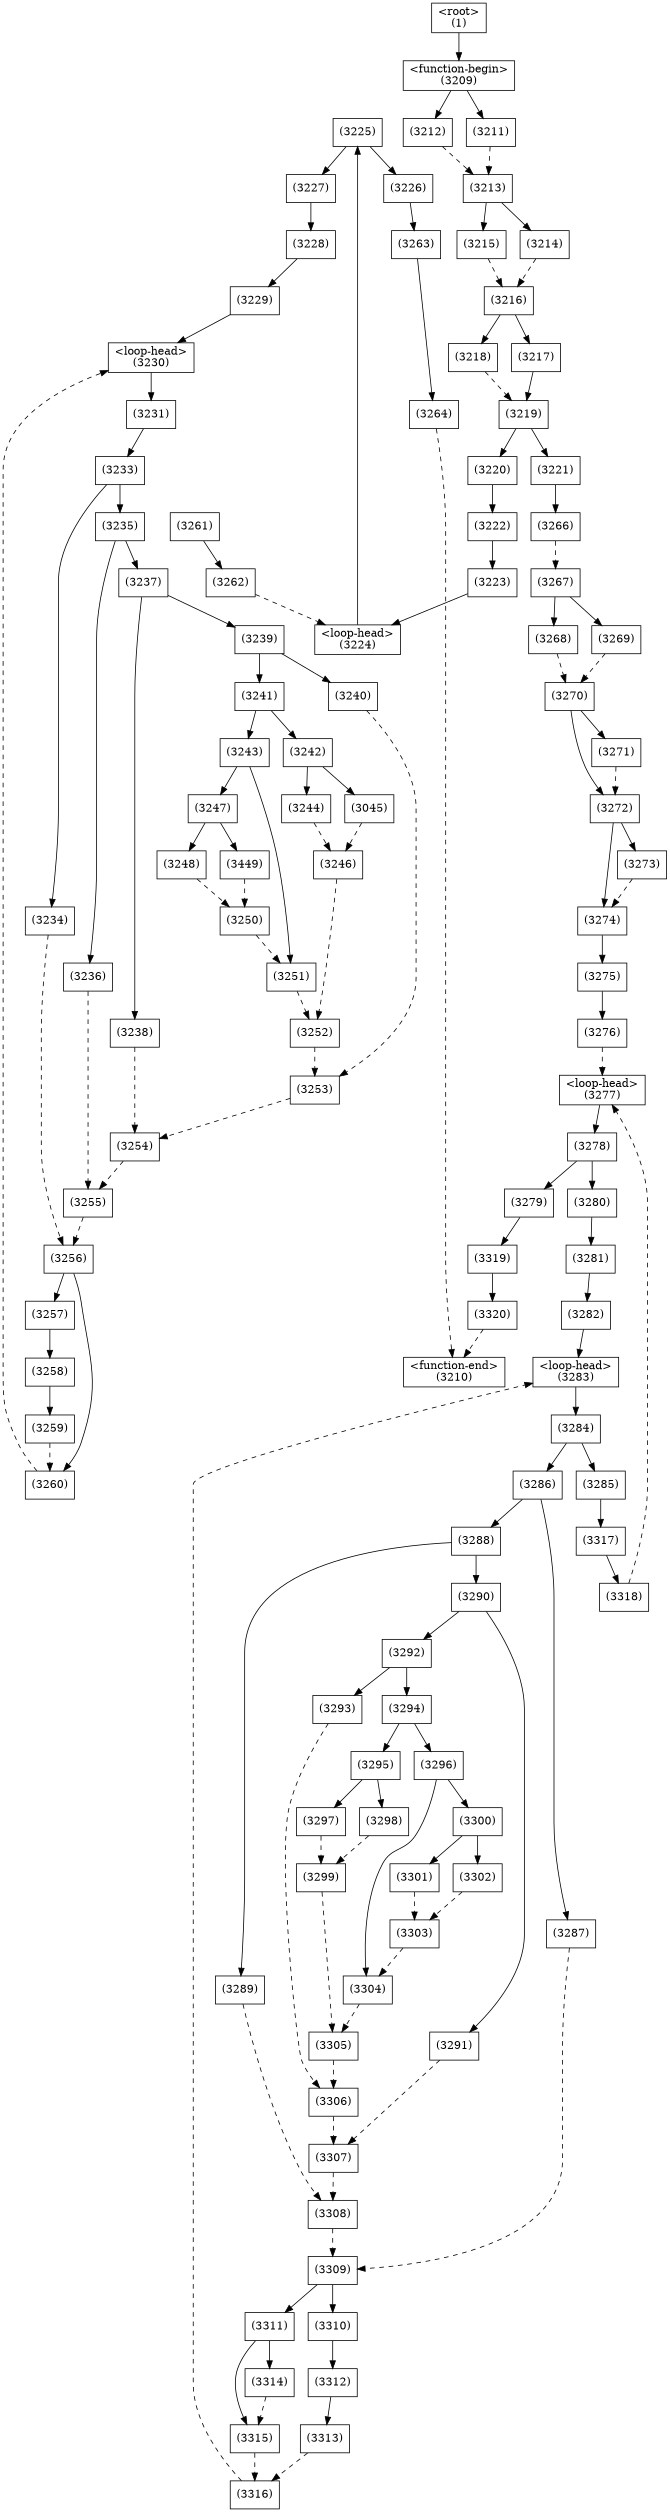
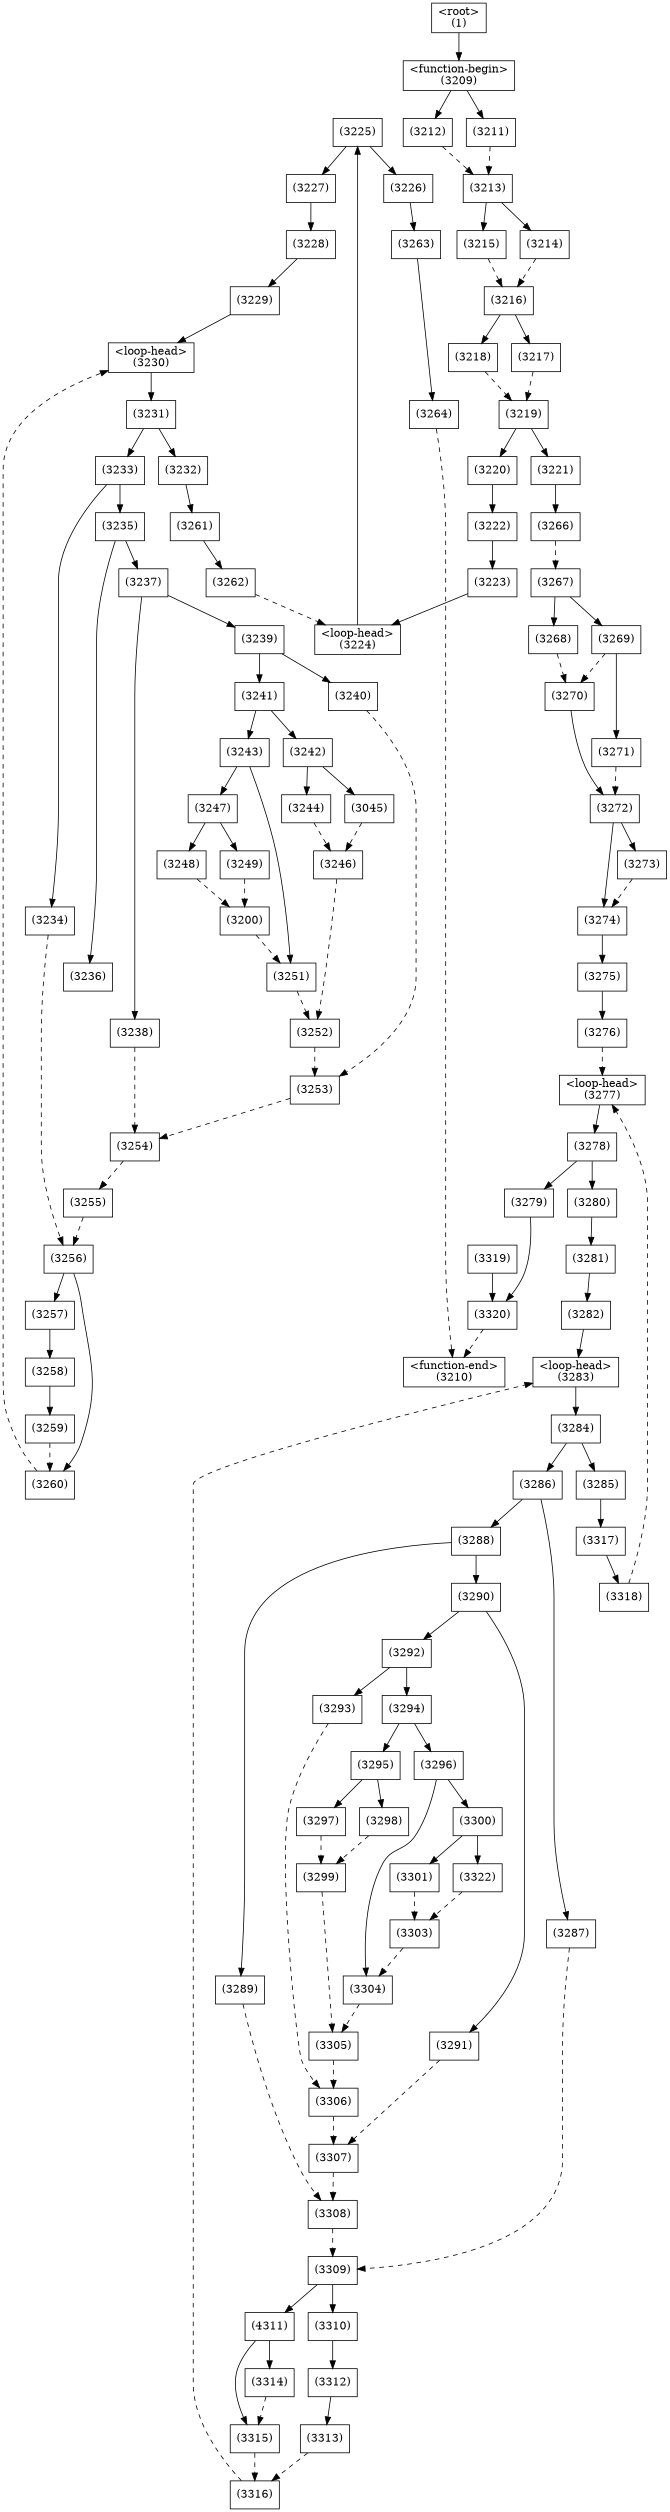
(531, 382) -> (531, 382)
none -> (183, 471)
(590, 722) -> (616, 692)
(245, 865) -> (245, 865)
(245, 921) -> (245, 921)
(88, 1086) -> none
(513, 1228) -> (529, 1258)
(478, 1878) -> (478, 1878)
(270, 2327) -> (270, 2327)
